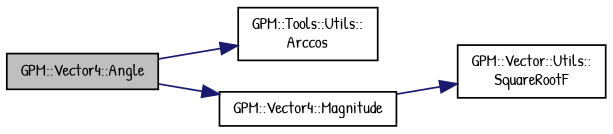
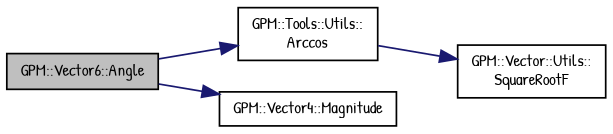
(83, 71) -> (83, 71)
(418, 90) -> (409, 51)
